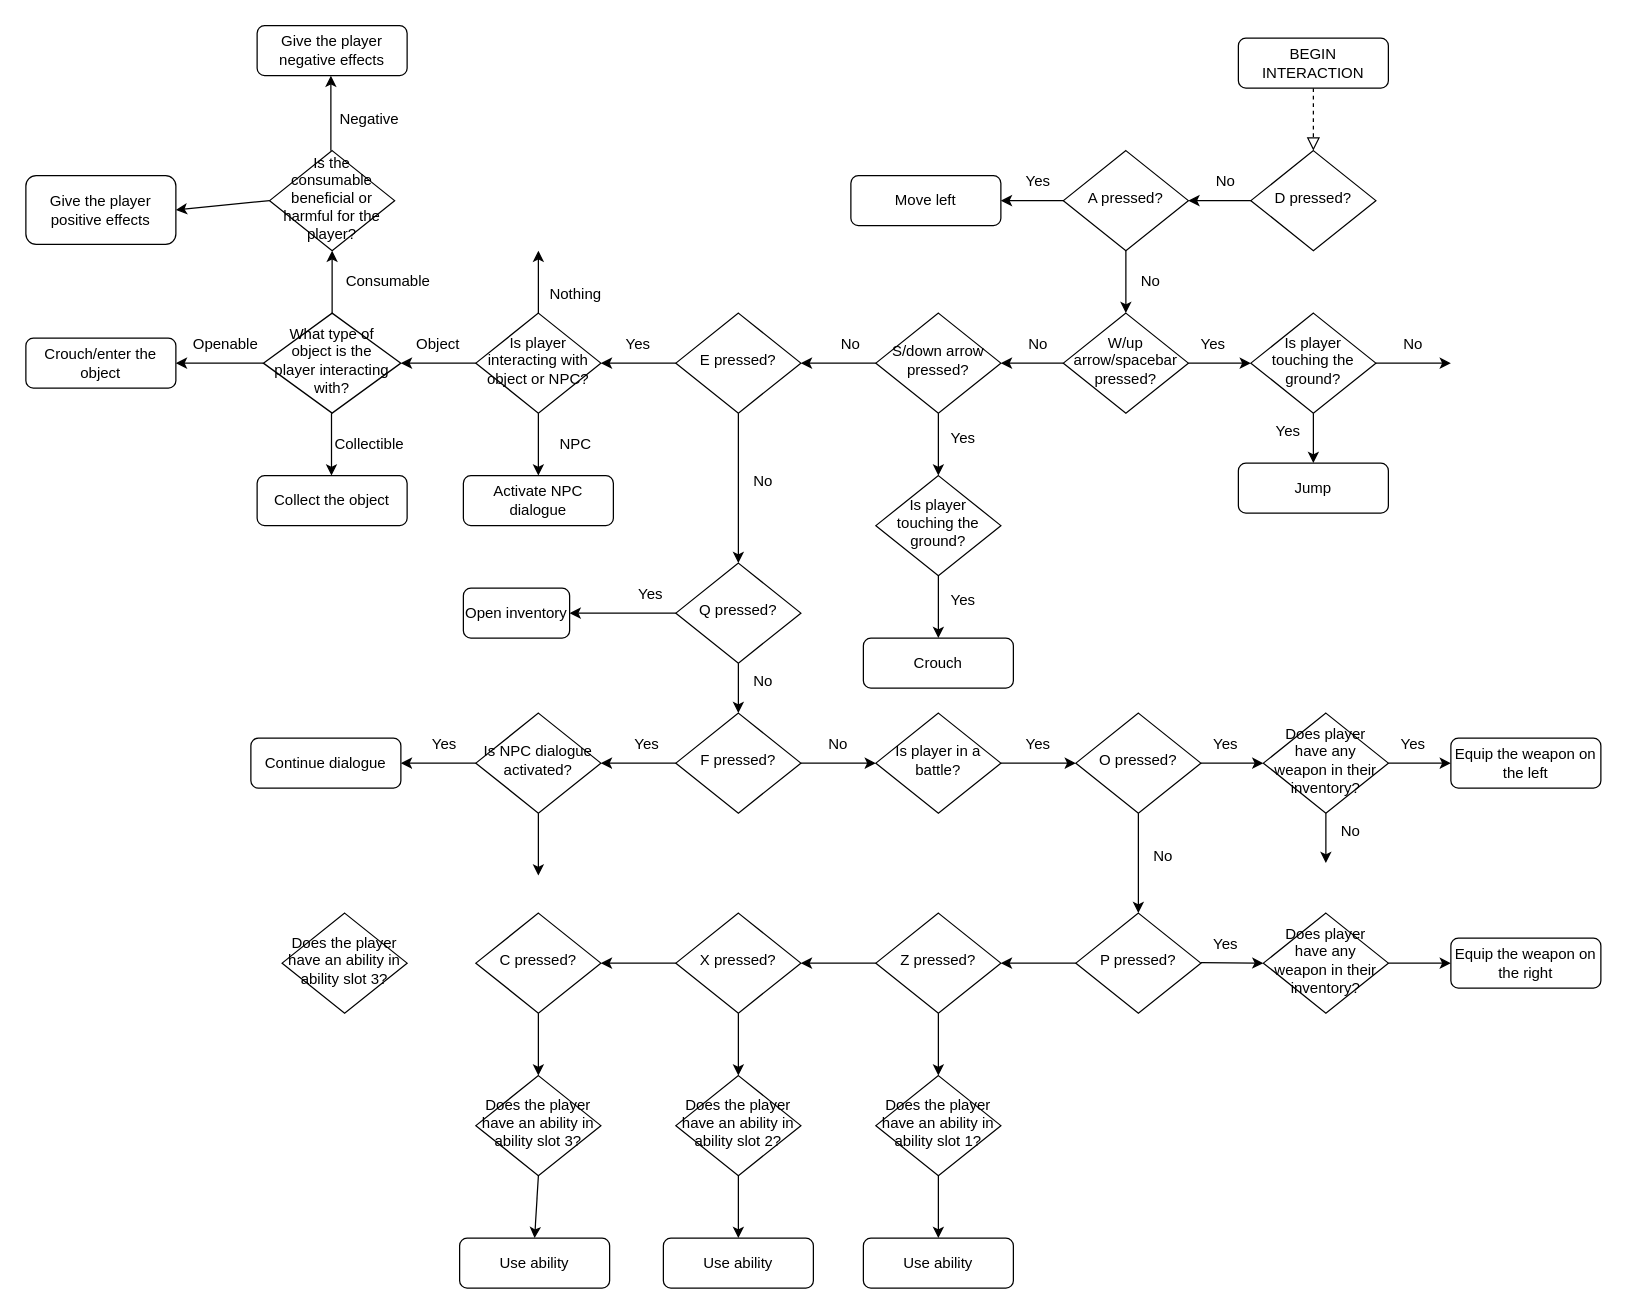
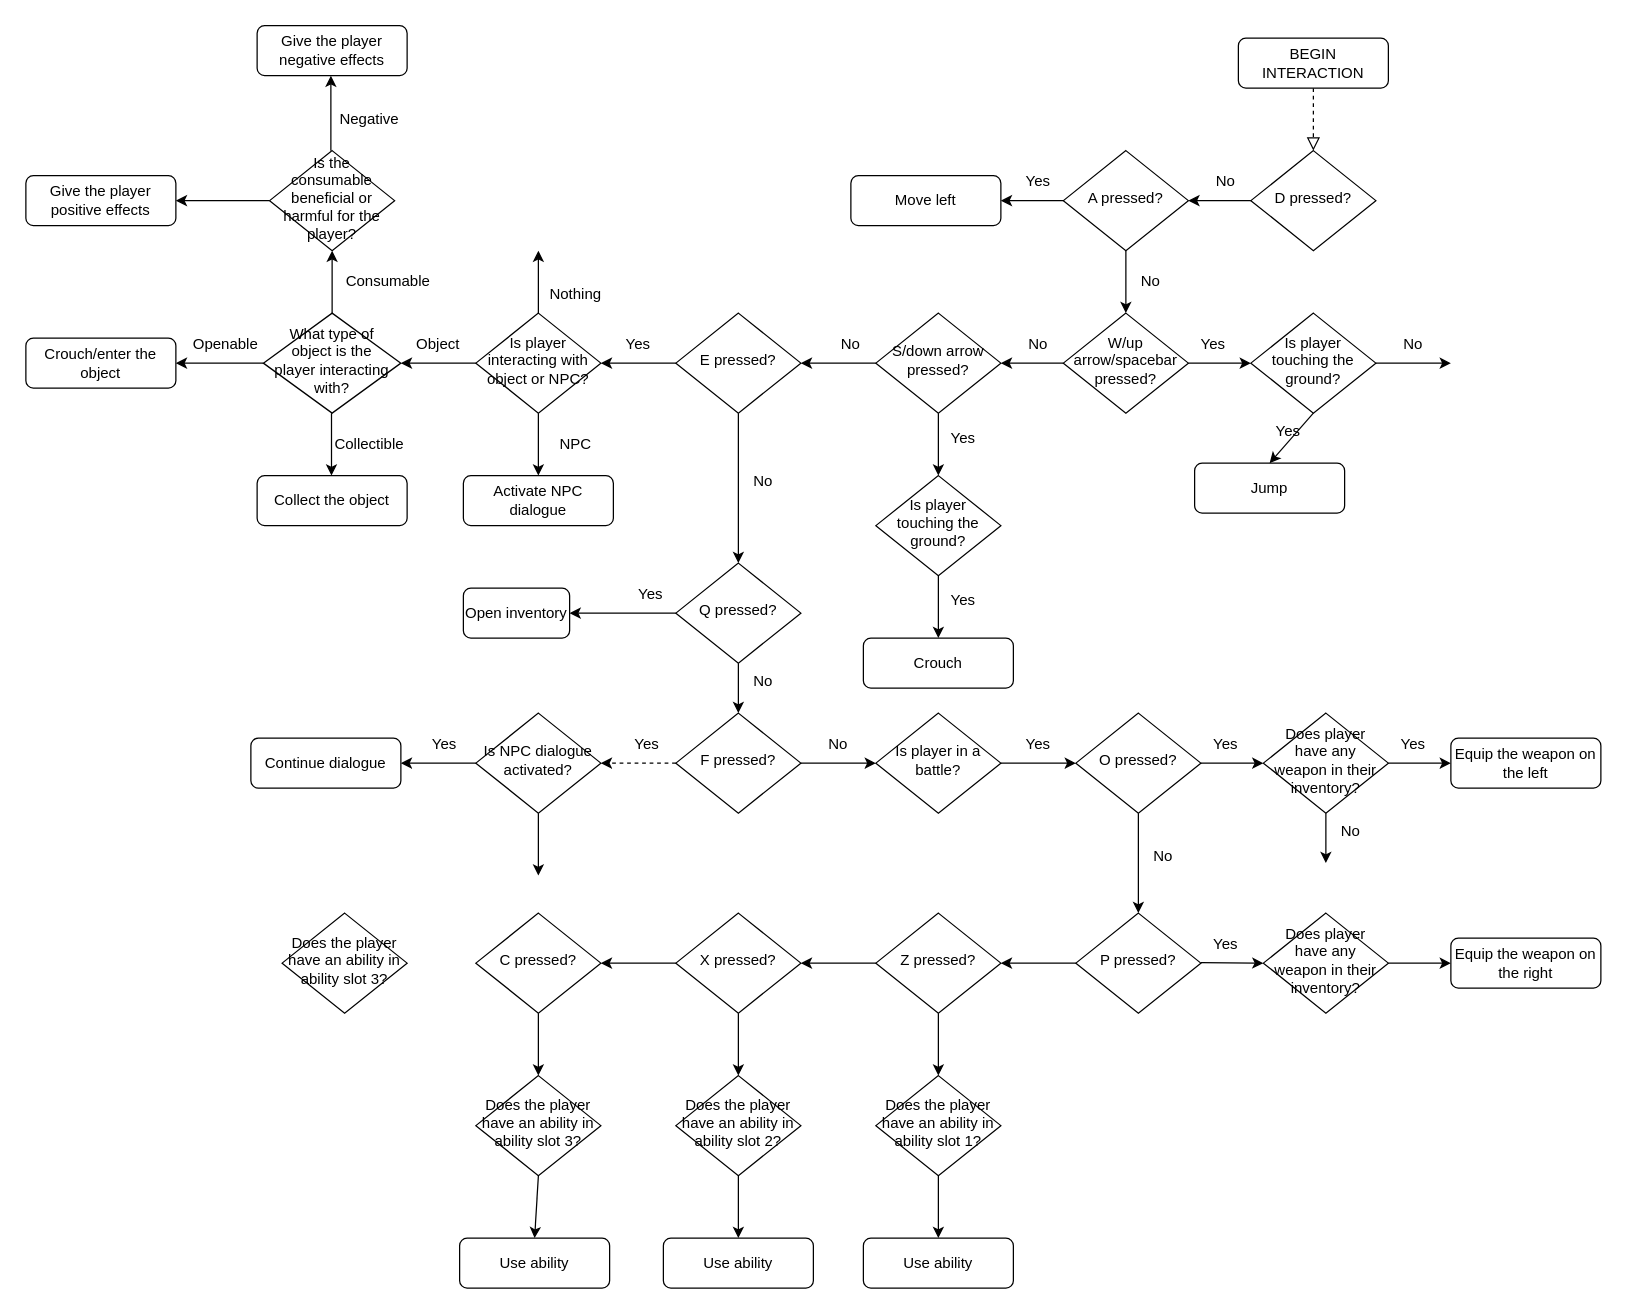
(101, 210) -> (101, 201)
(1313, 488) -> (1269, 488)
(641, 763) -> (641, 763)
